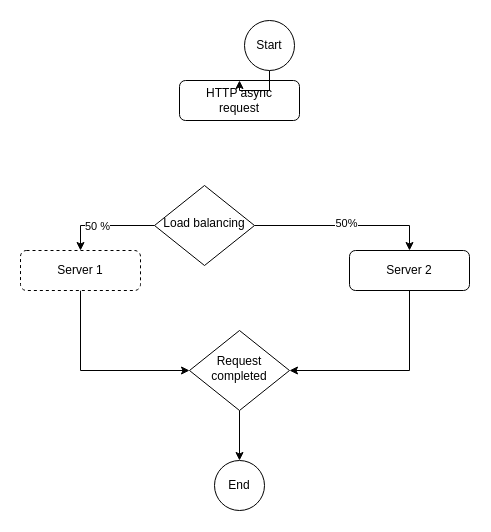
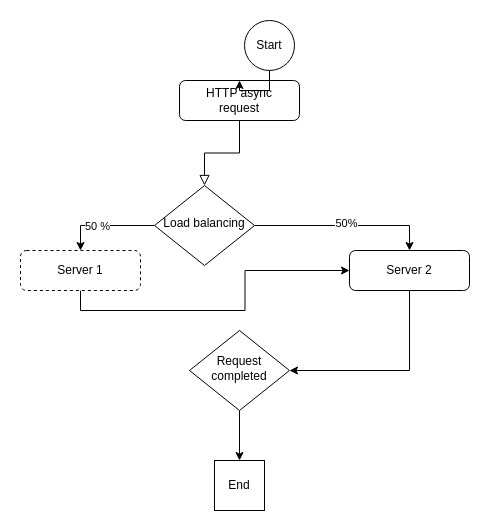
none -> (228, 153)
(100, 371) -> (230, 311)
(240, 486) -> (240, 486)
